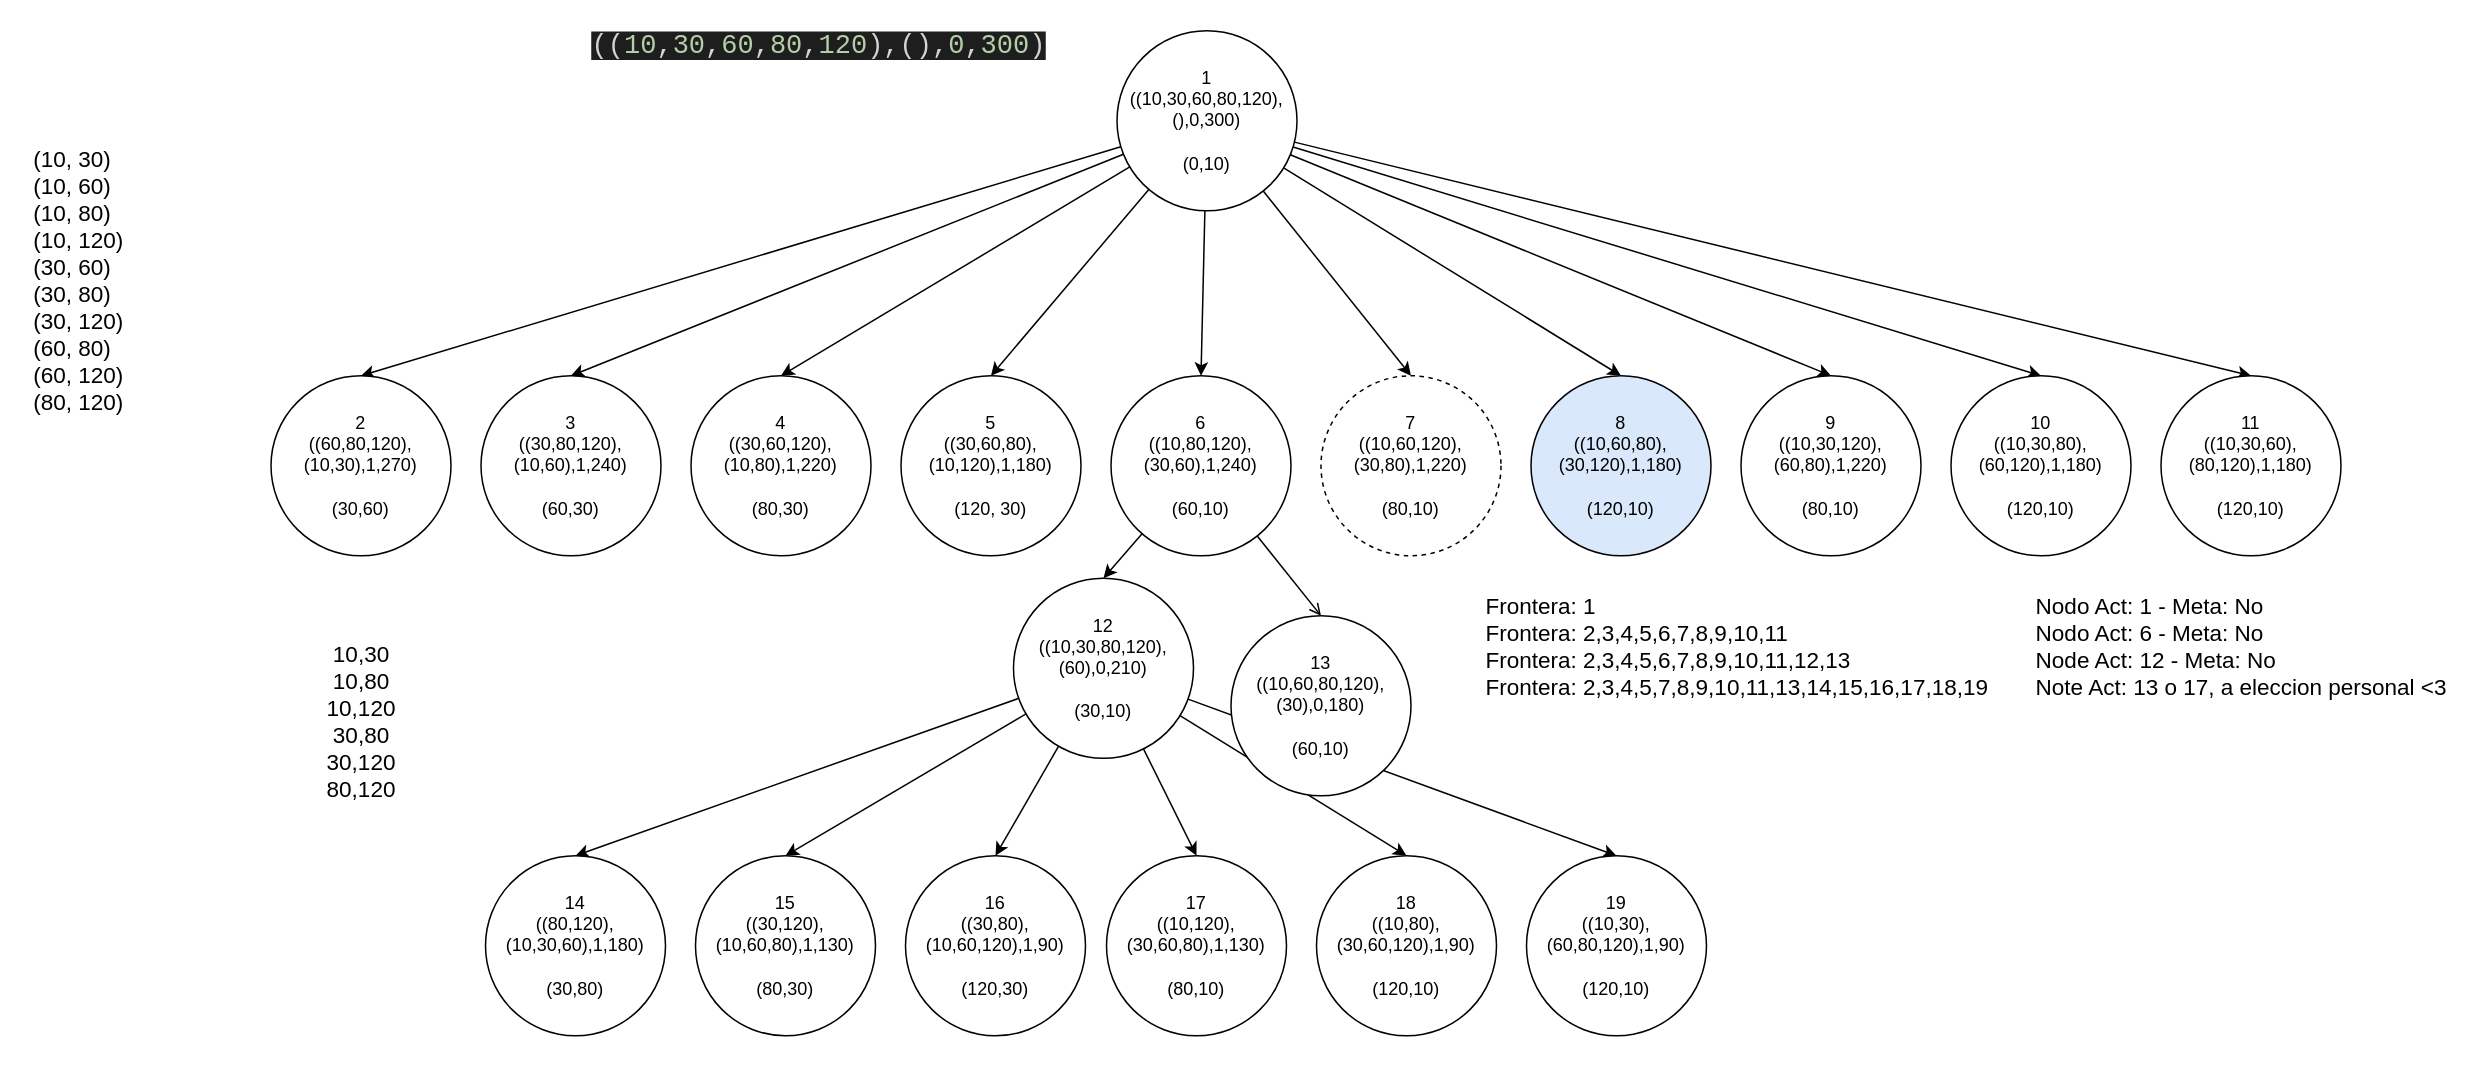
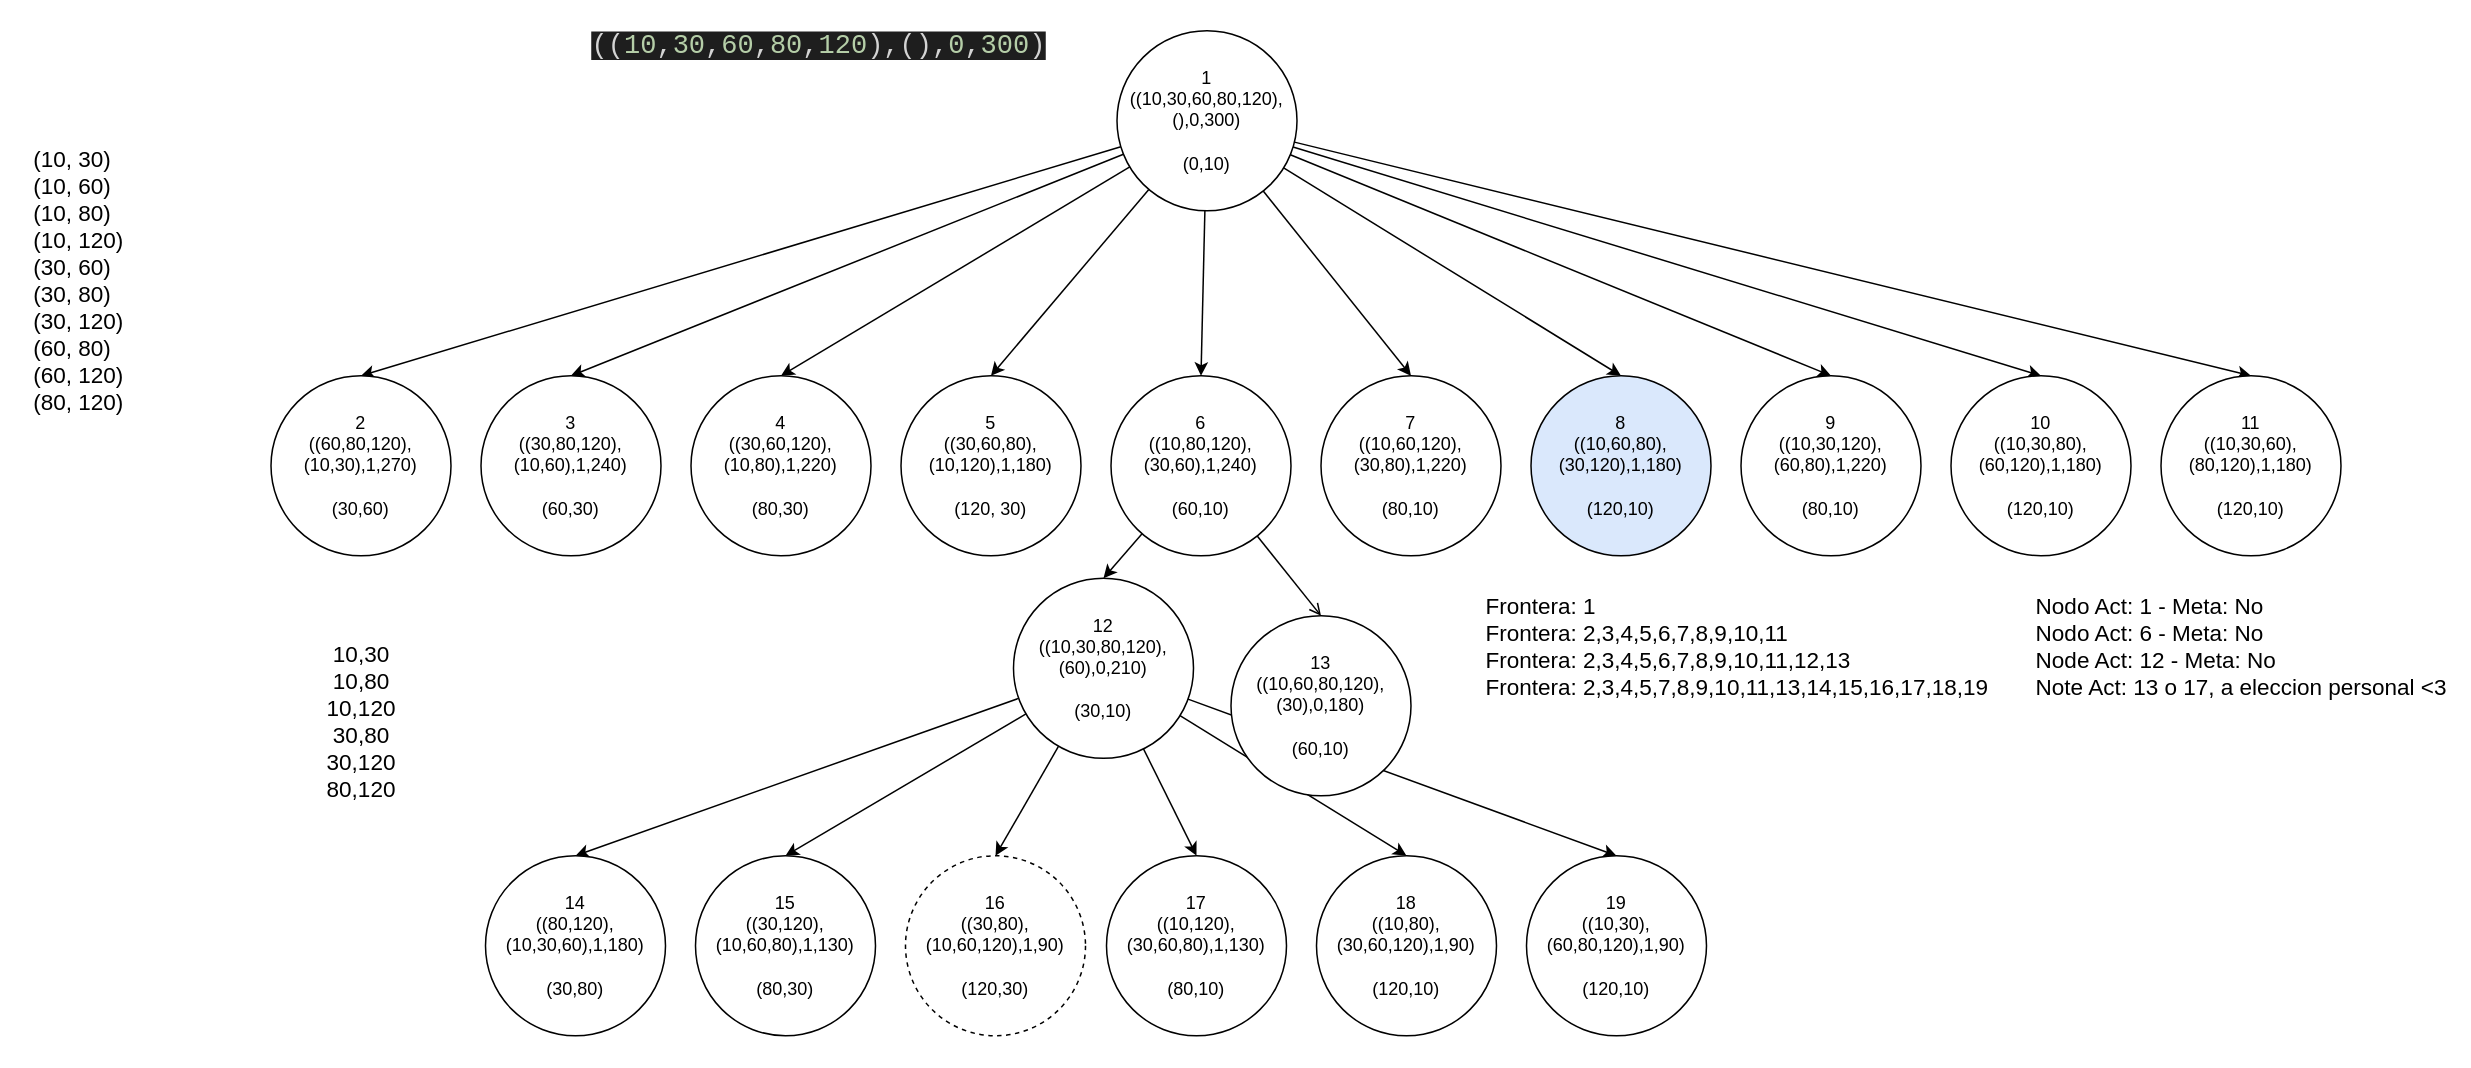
(1411, 466) -> (1411, 466)
(995, 946) -> (995, 946)
